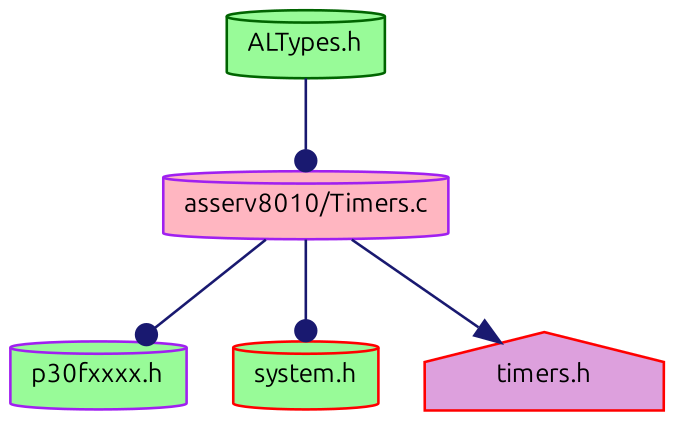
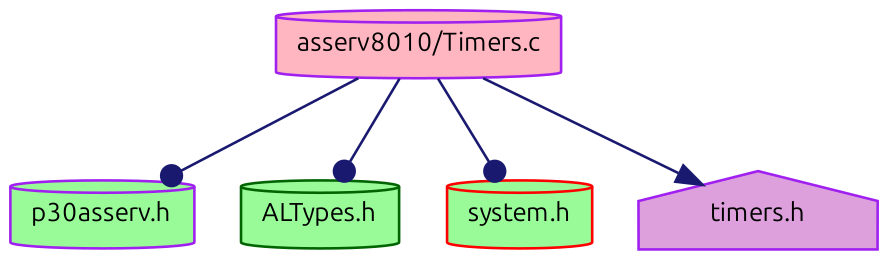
(306, 114) -> (375, 120)
(98, 375) -> (102, 214)
(544, 375) -> (758, 214)
